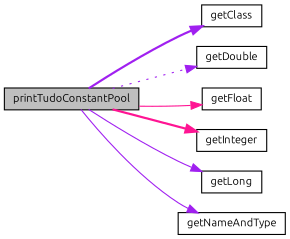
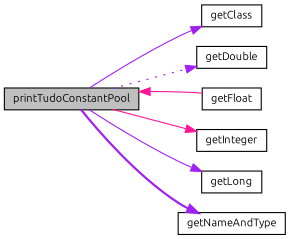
(139, 58) -> (139, 58)
(165, 106) -> (176, 92)
(149, 119) -> (149, 119)
(130, 164) -> (130, 164)
